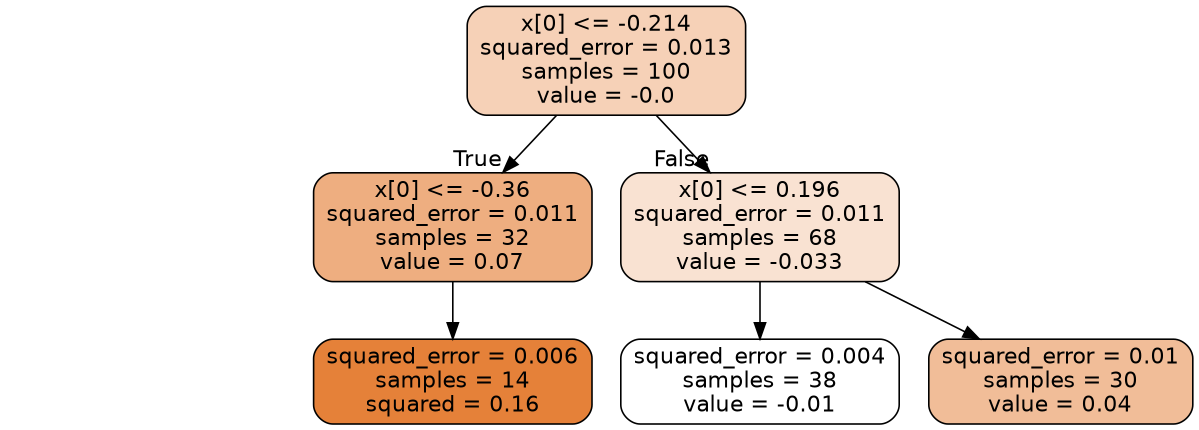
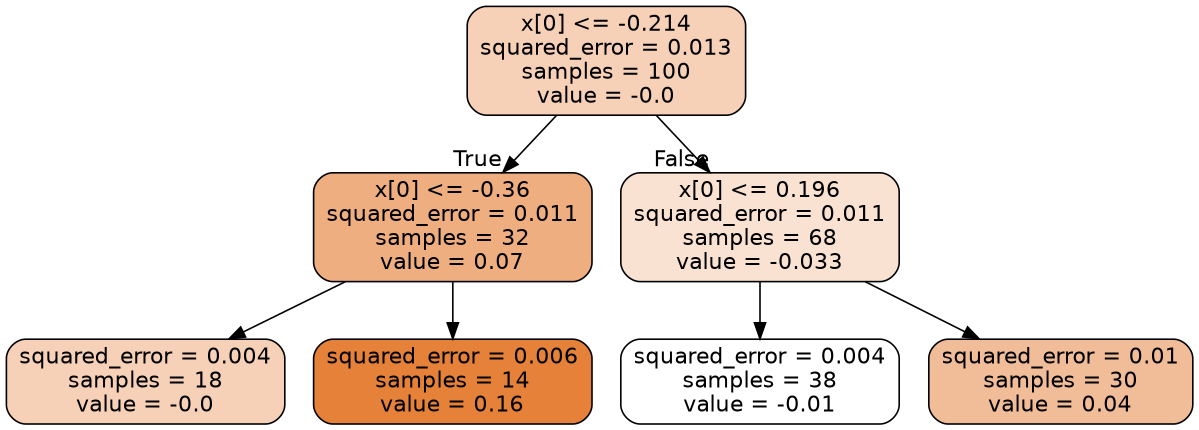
none -> (146, 382)
(453, 382) -> (453, 382)
